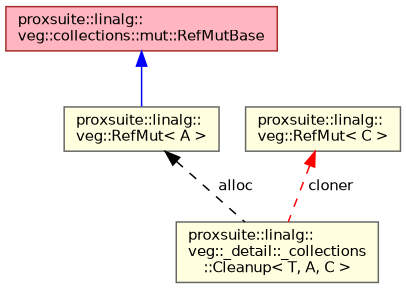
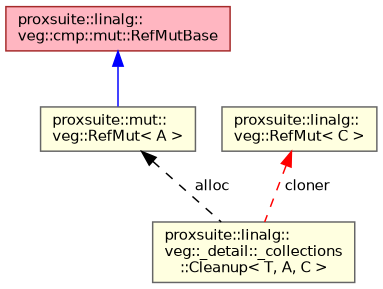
(142, 29) -> (118, 29)
(142, 129) -> (118, 129)
